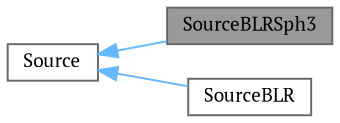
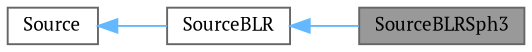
(142, 46) -> (334, 26)
